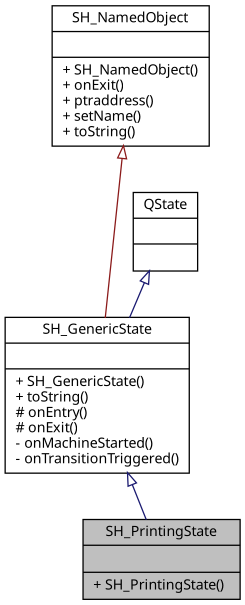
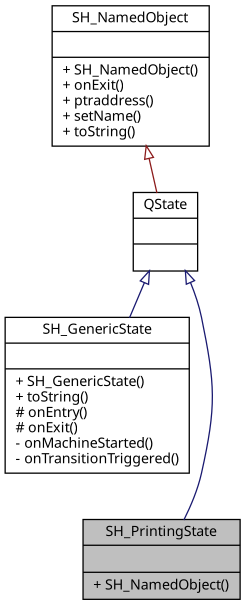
(114, 238) -> (153, 176)
(139, 502) -> (212, 402)
(159, 585) -> (162, 585)
